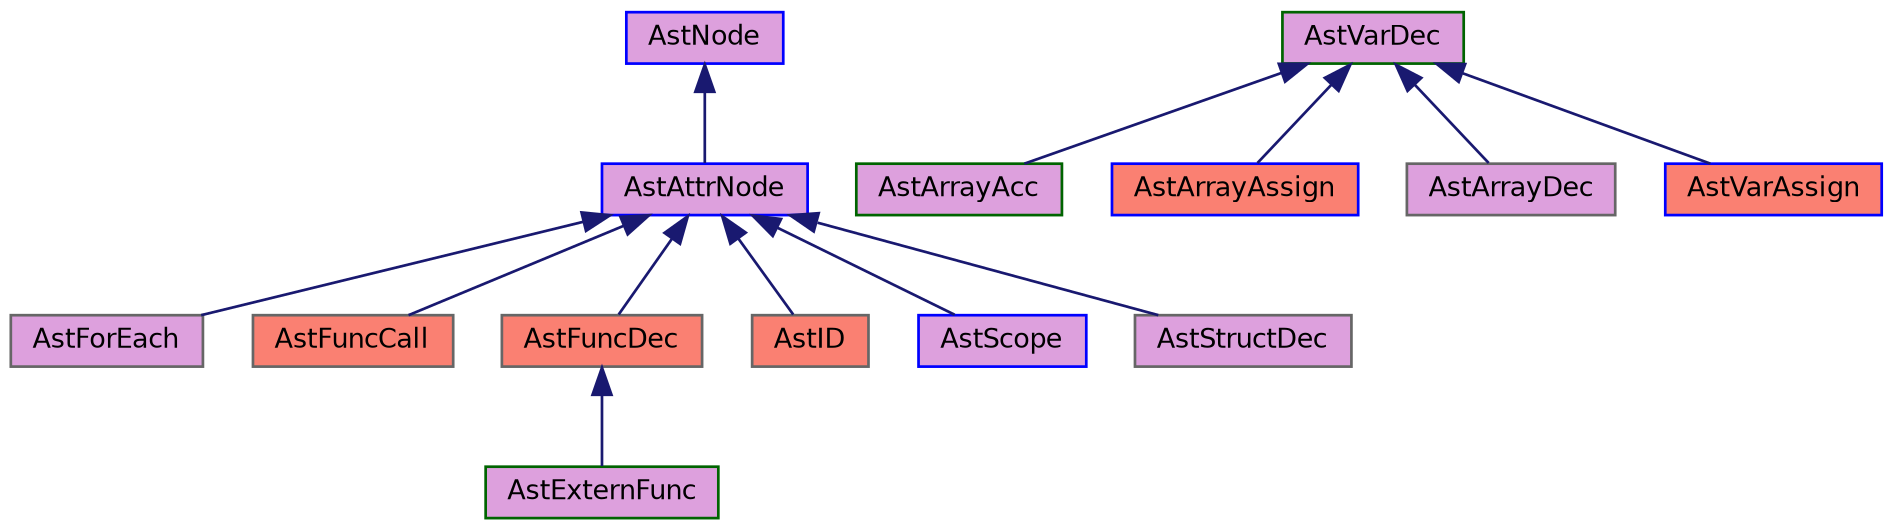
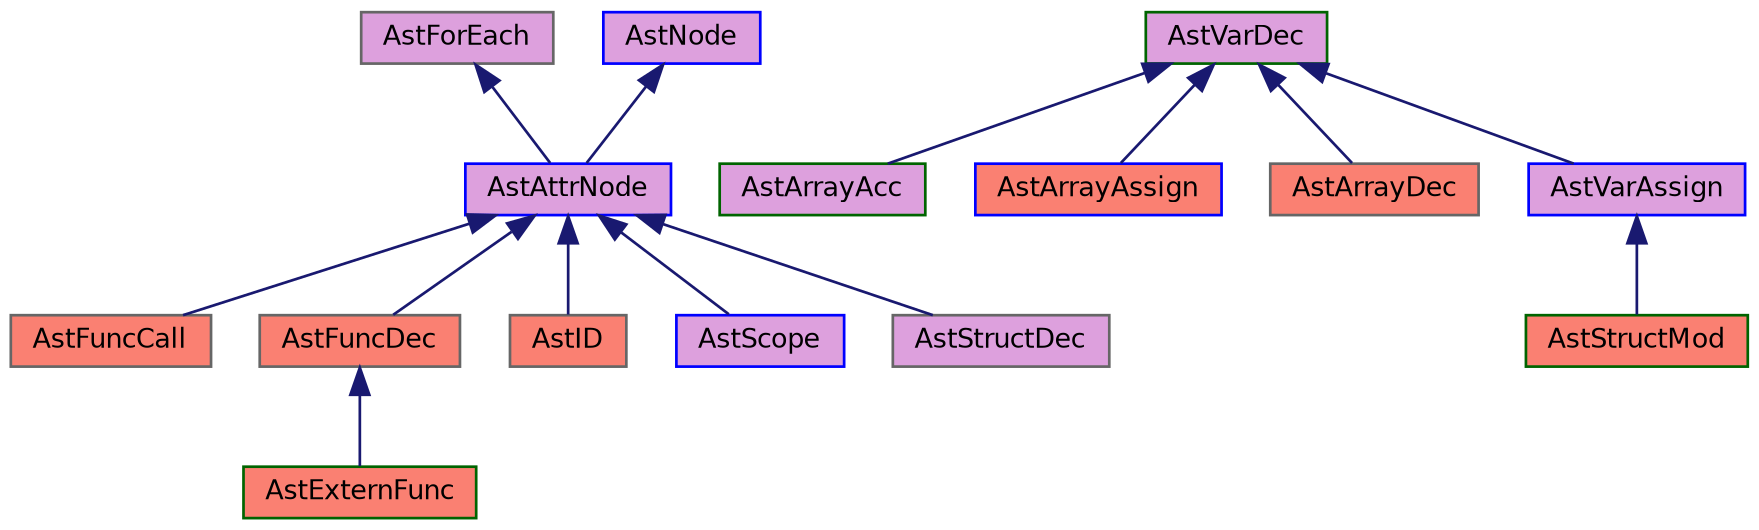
(1511, 189) -> (1374, 189)
(1773, 189) -> (1637, 189)
(392, 268) -> (521, 125)
none -> (1637, 341)
(602, 492) -> (360, 492)
